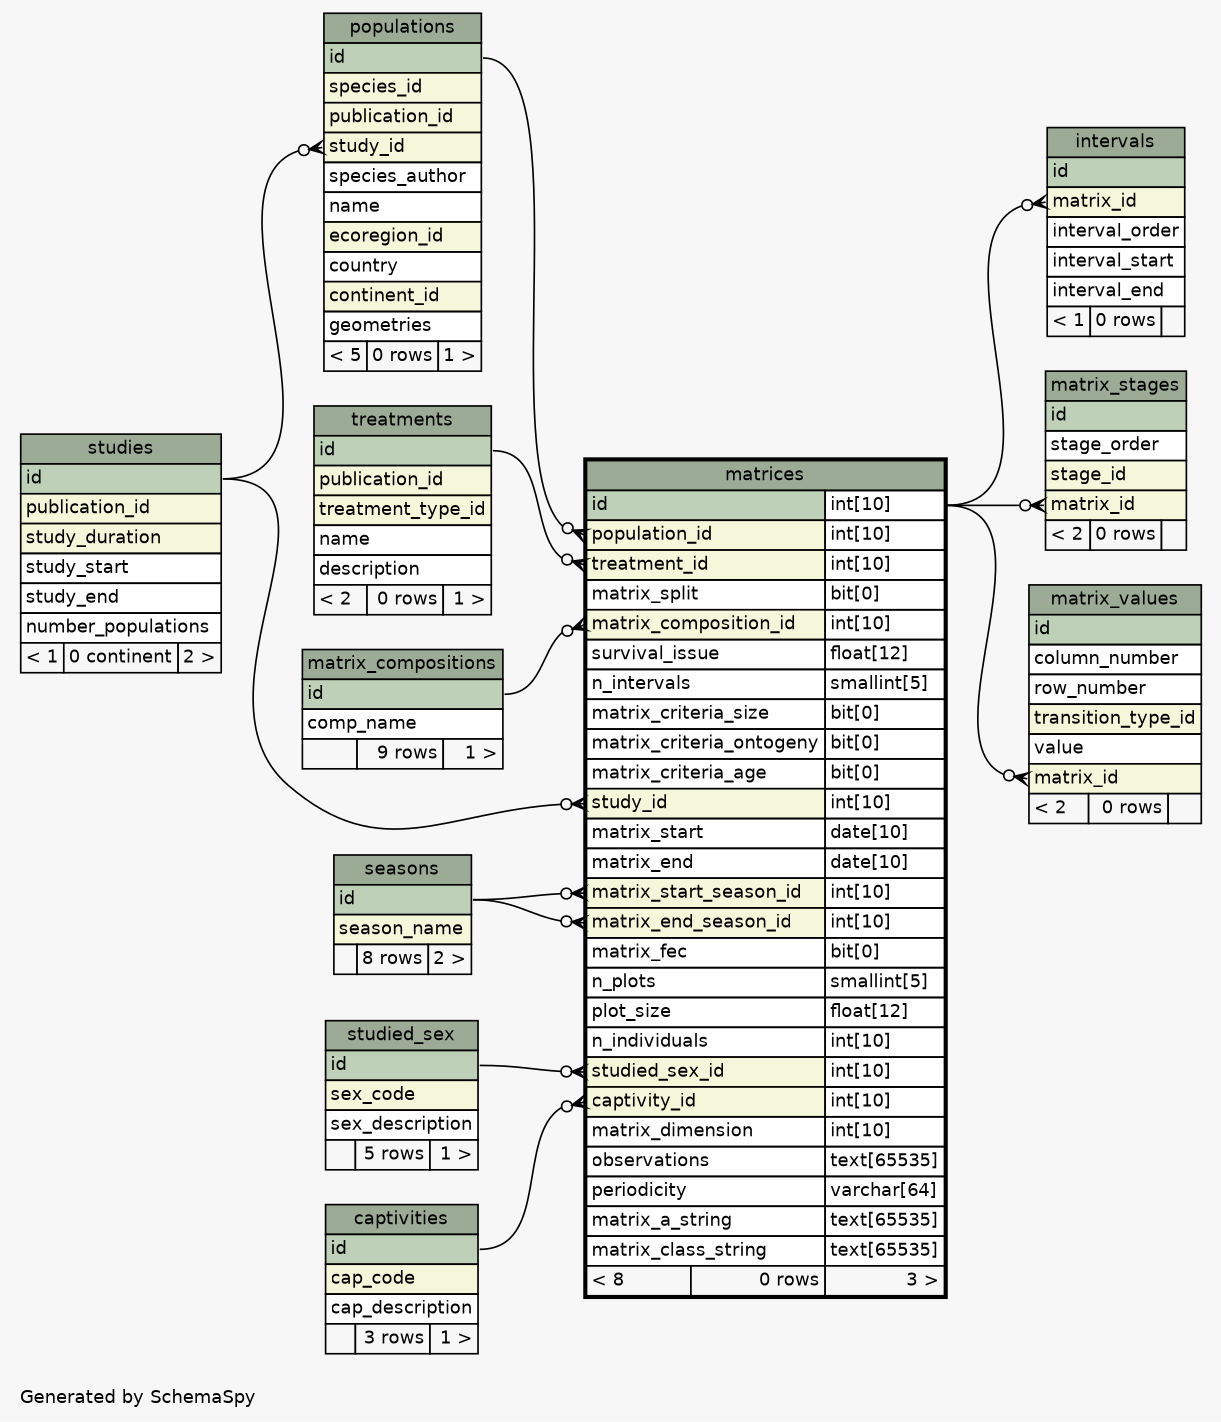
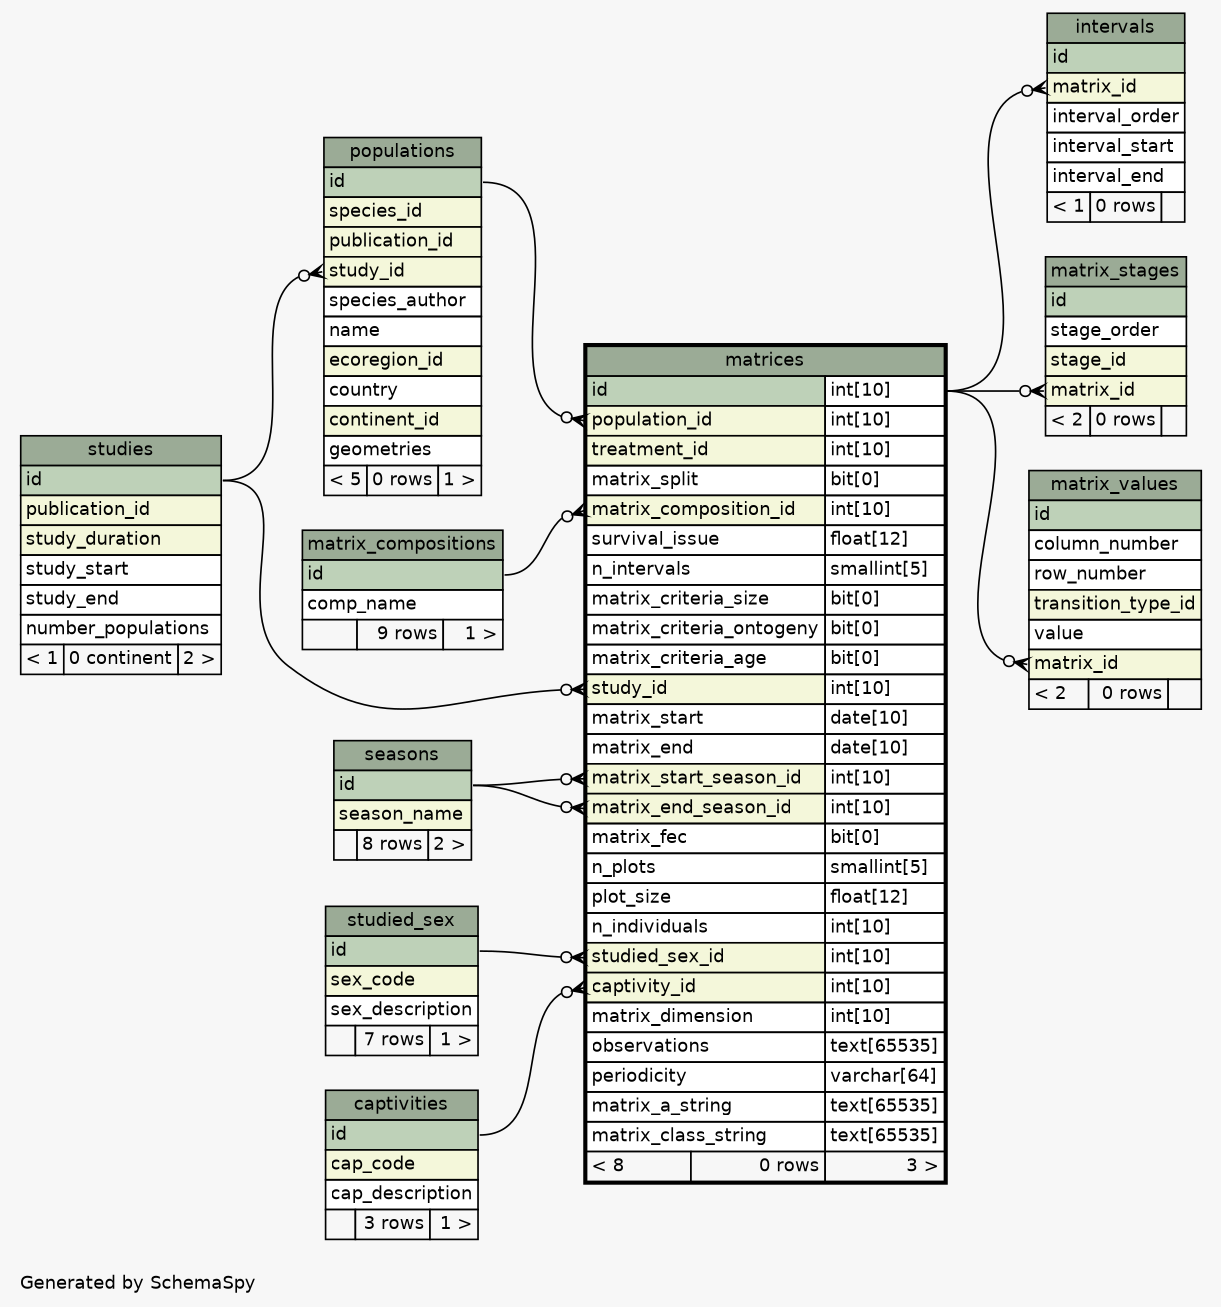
(402, 510) -> none
(394, 1154) -> (394, 1040)
